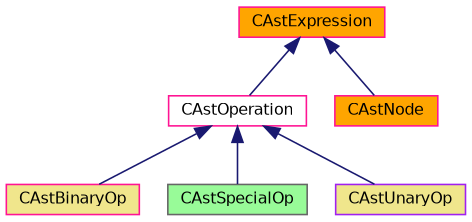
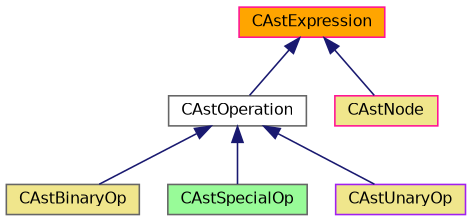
(238, 111) -> (238, 111)
(386, 111) -> (386, 111)
(73, 200) -> (73, 200)
